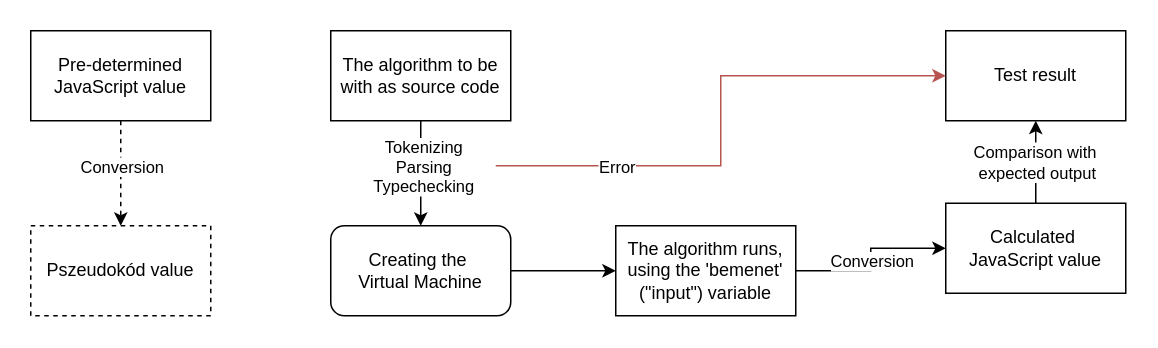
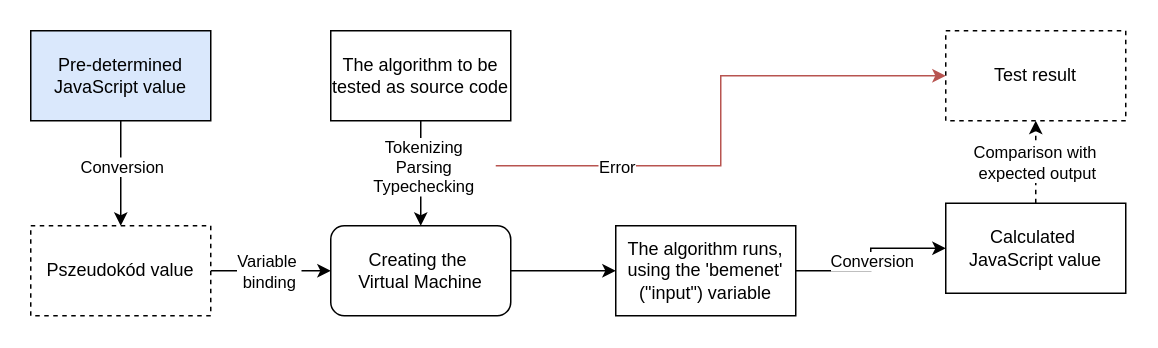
(121, 76) -> (121, 76)
(421, 76) -> (421, 76)
(1036, 76) -> (1036, 76)
(121, 140) -> (121, 140)
(1036, 192) -> (1036, 192)
none -> (224, 271)
